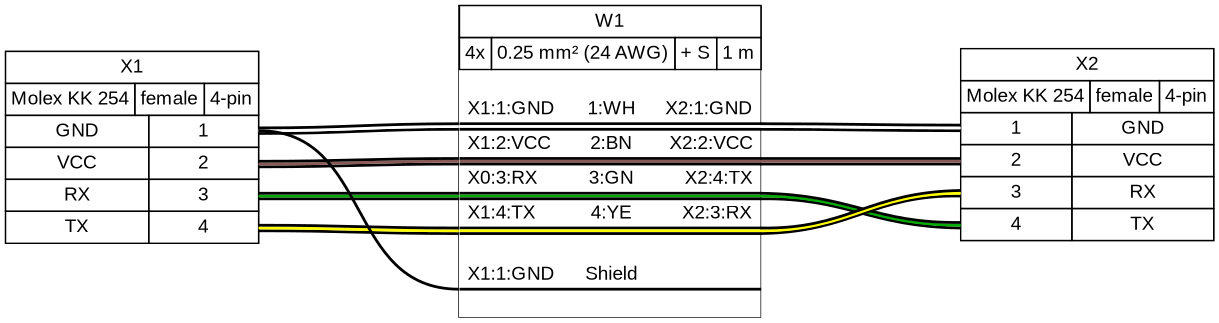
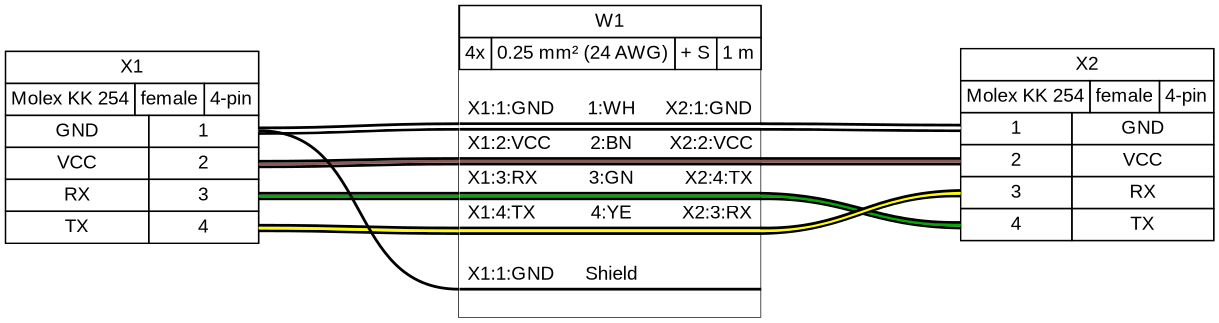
(500, 178) -> (500, 178)
